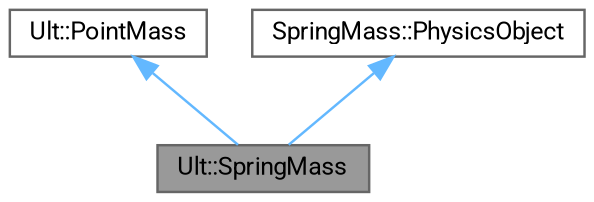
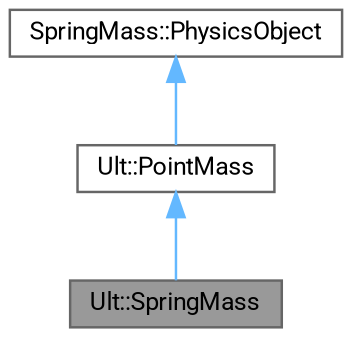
(331, 109) -> (176, 114)
